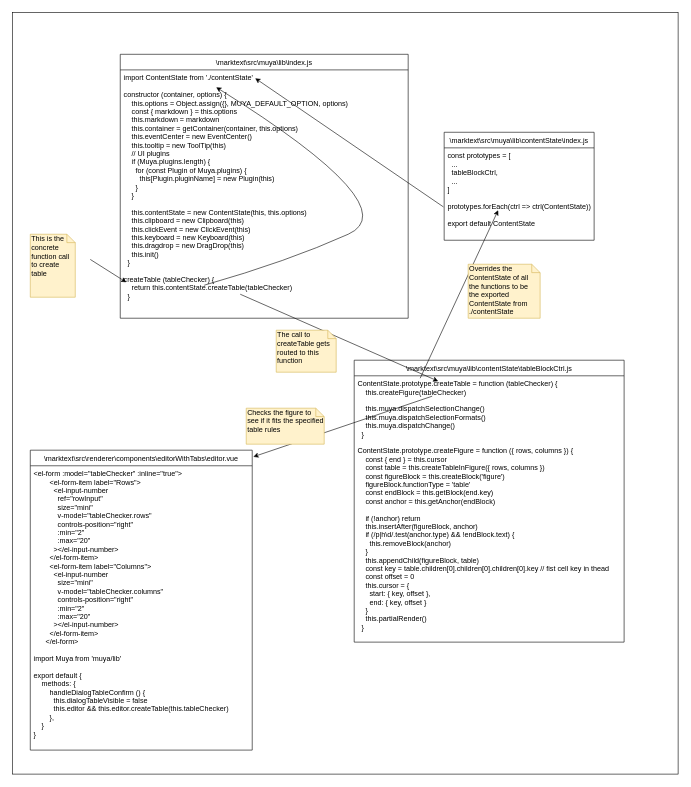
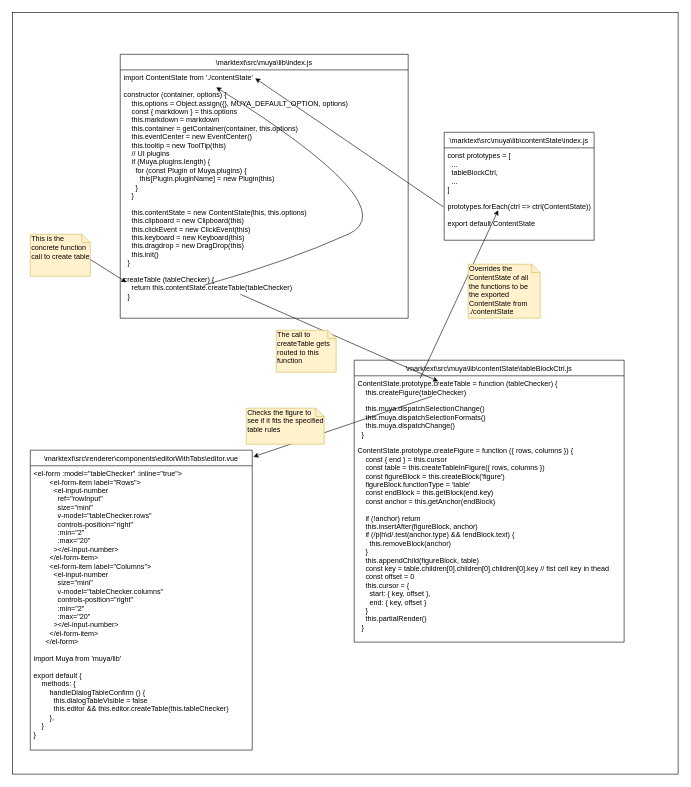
(53, 266) -> (60, 255)
